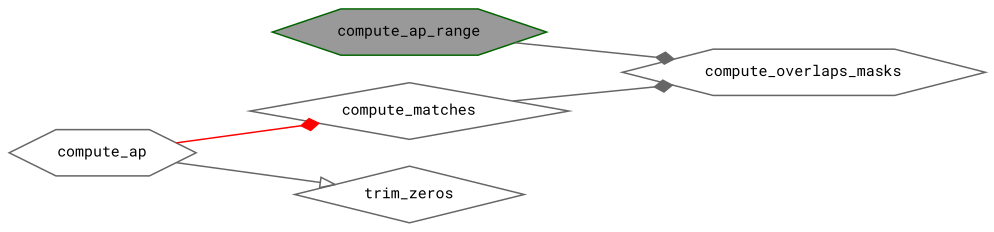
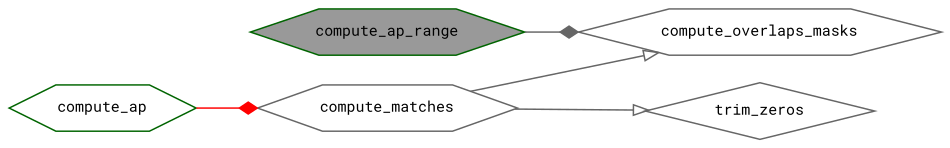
(584, 94) -> (557, 73)
(409, 111) -> (387, 108)
(103, 153) -> (103, 108)
(248, 173) -> (574, 110)
